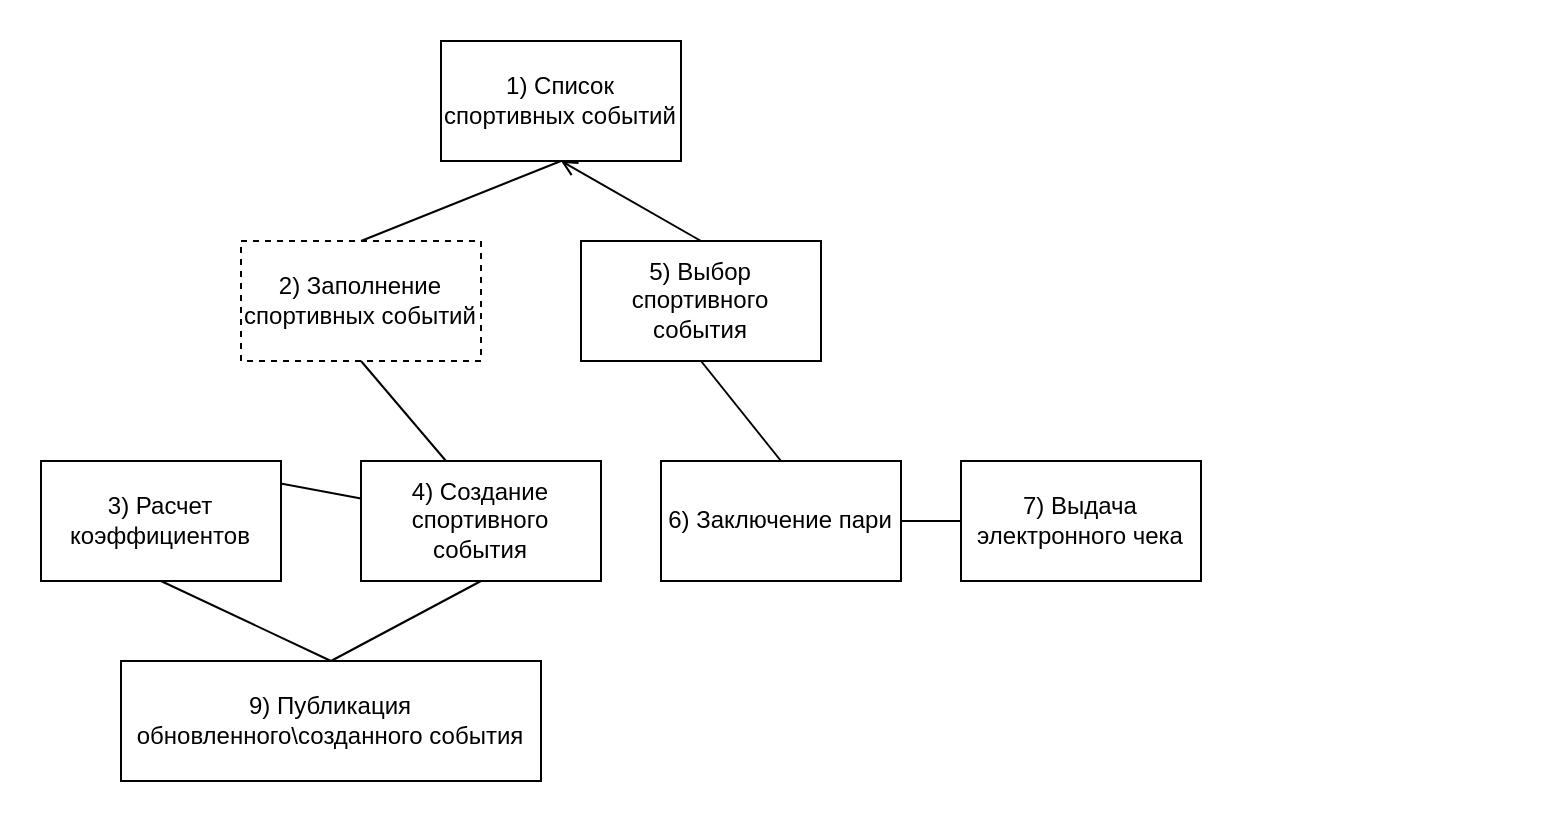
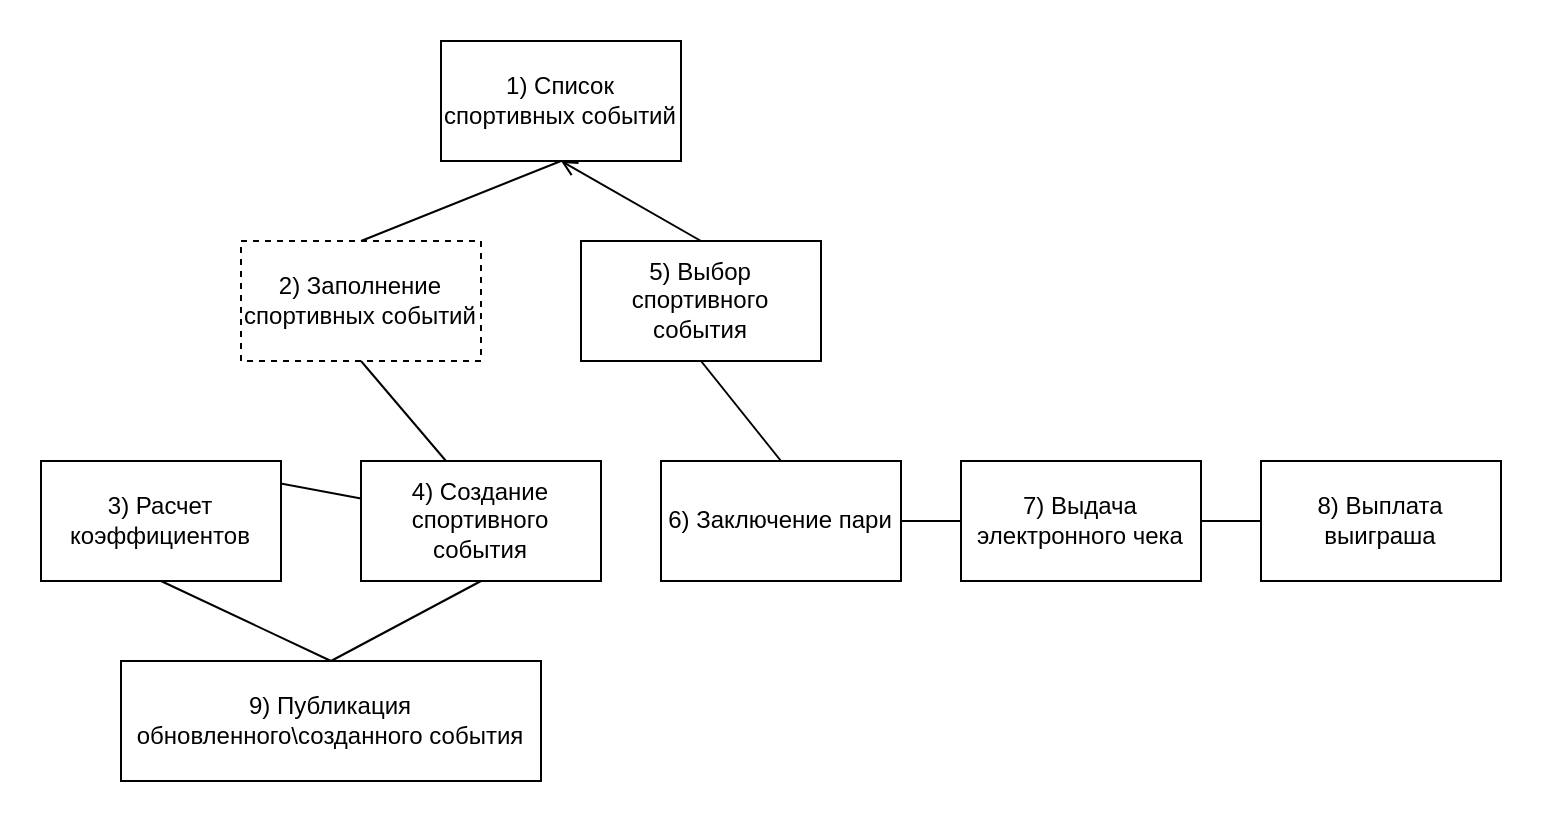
none -> (1231, 521)
none -> (1381, 521)
